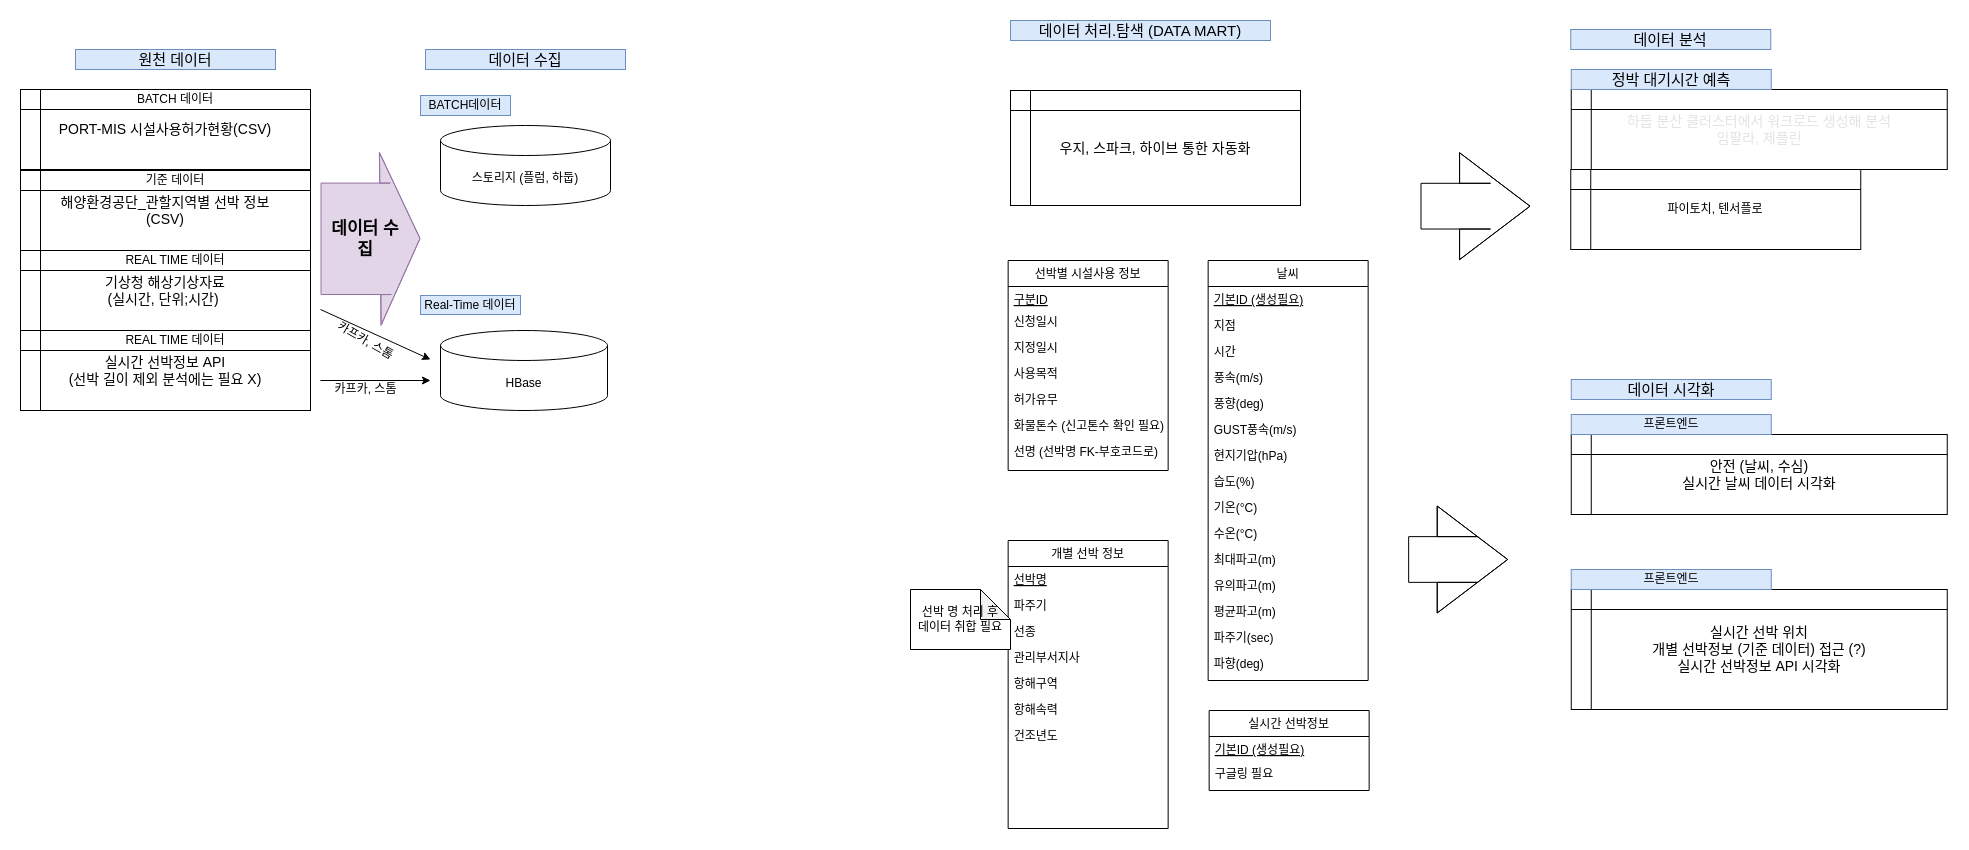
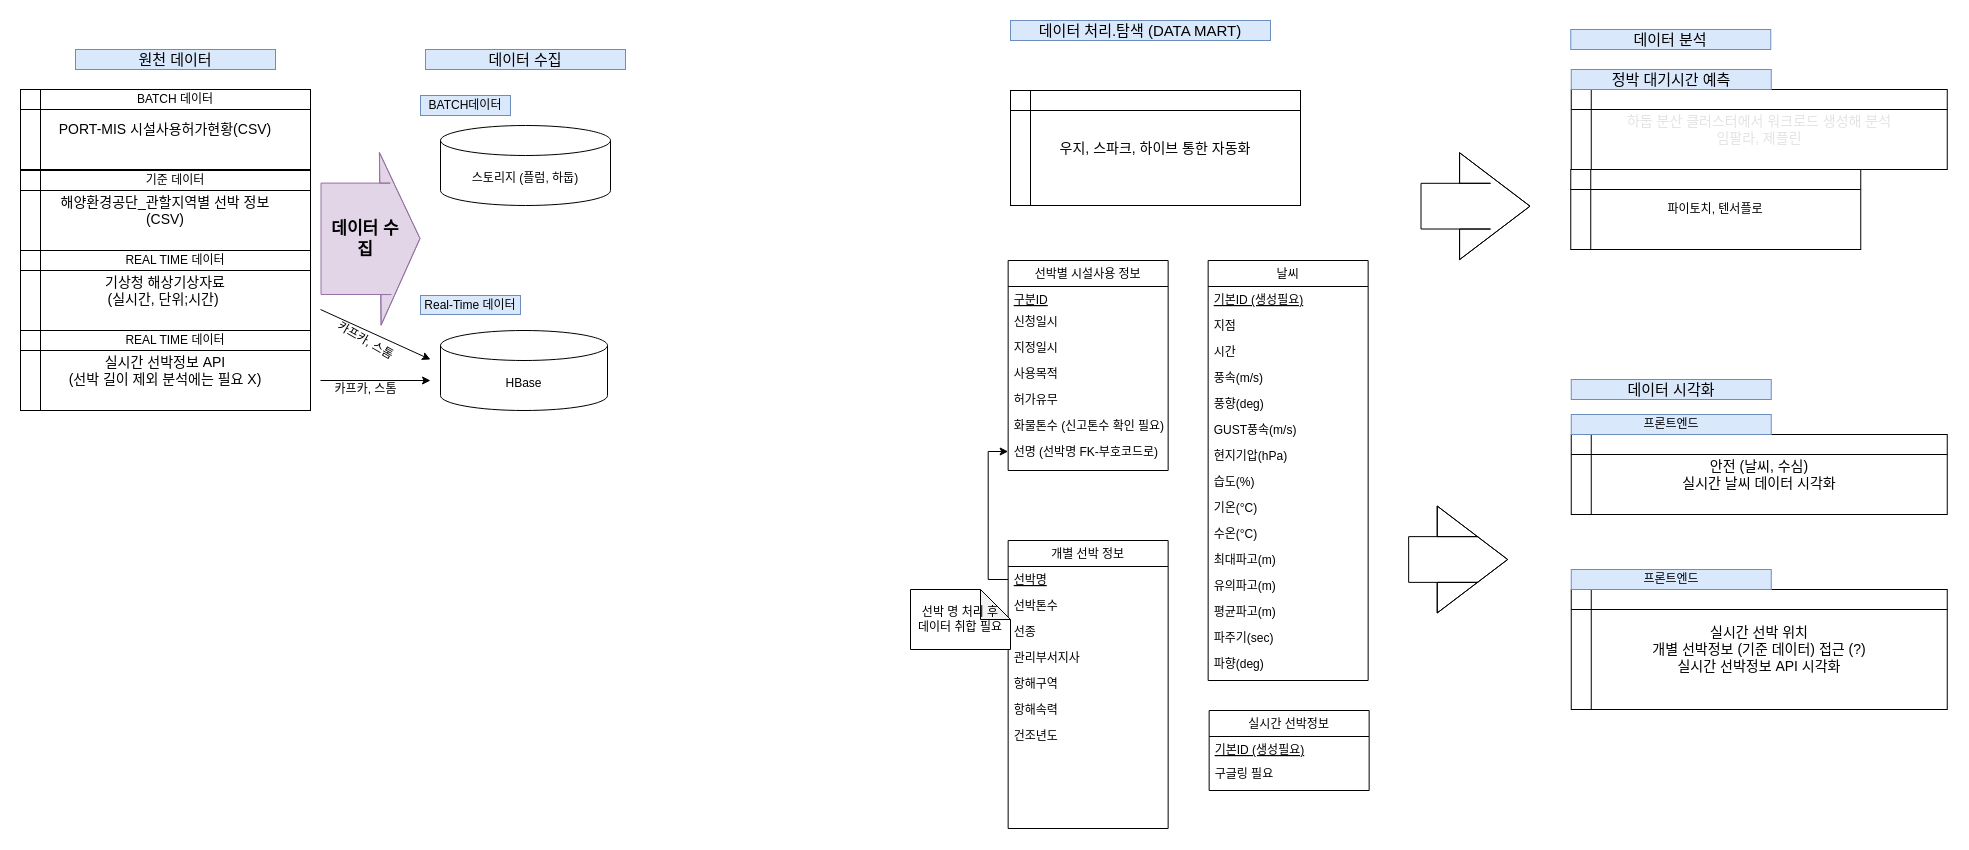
none -> (988, 518)
(1032, 606) -> (1038, 606)
